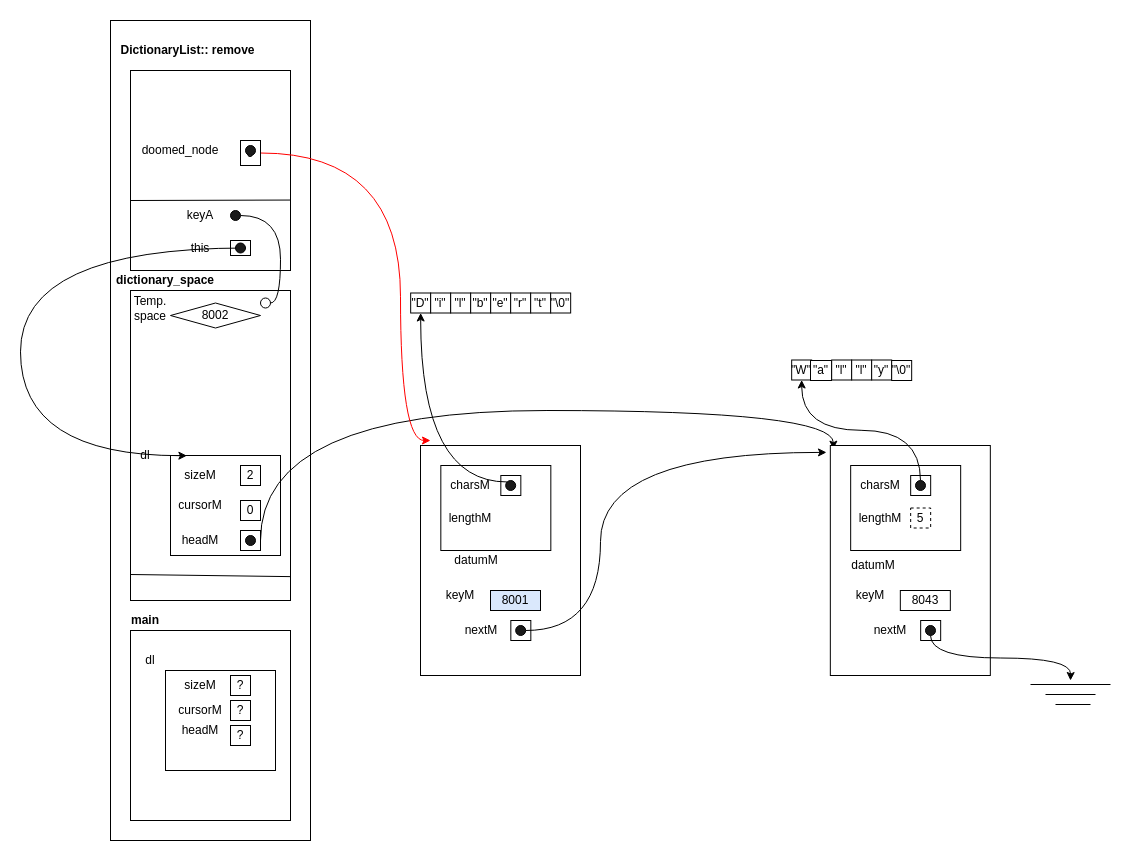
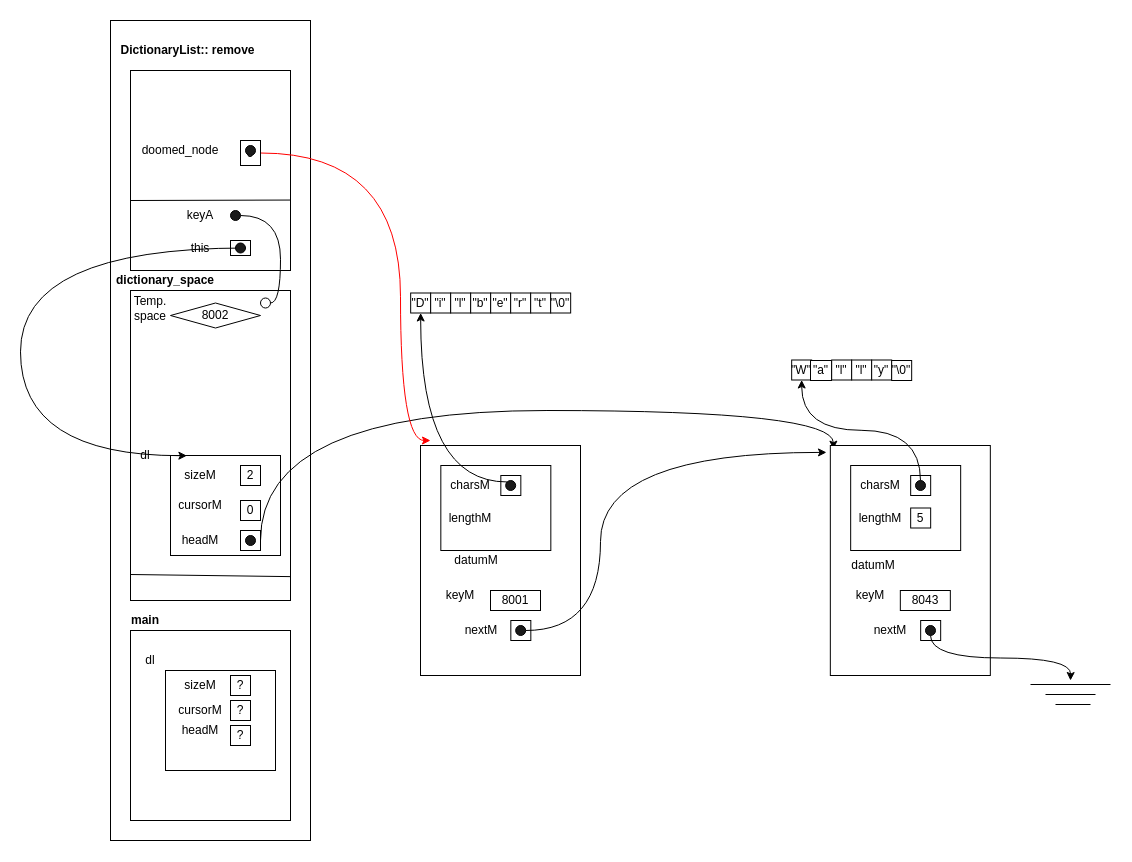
(921, 518) -> (921, 518)
(516, 601) -> (516, 601)
